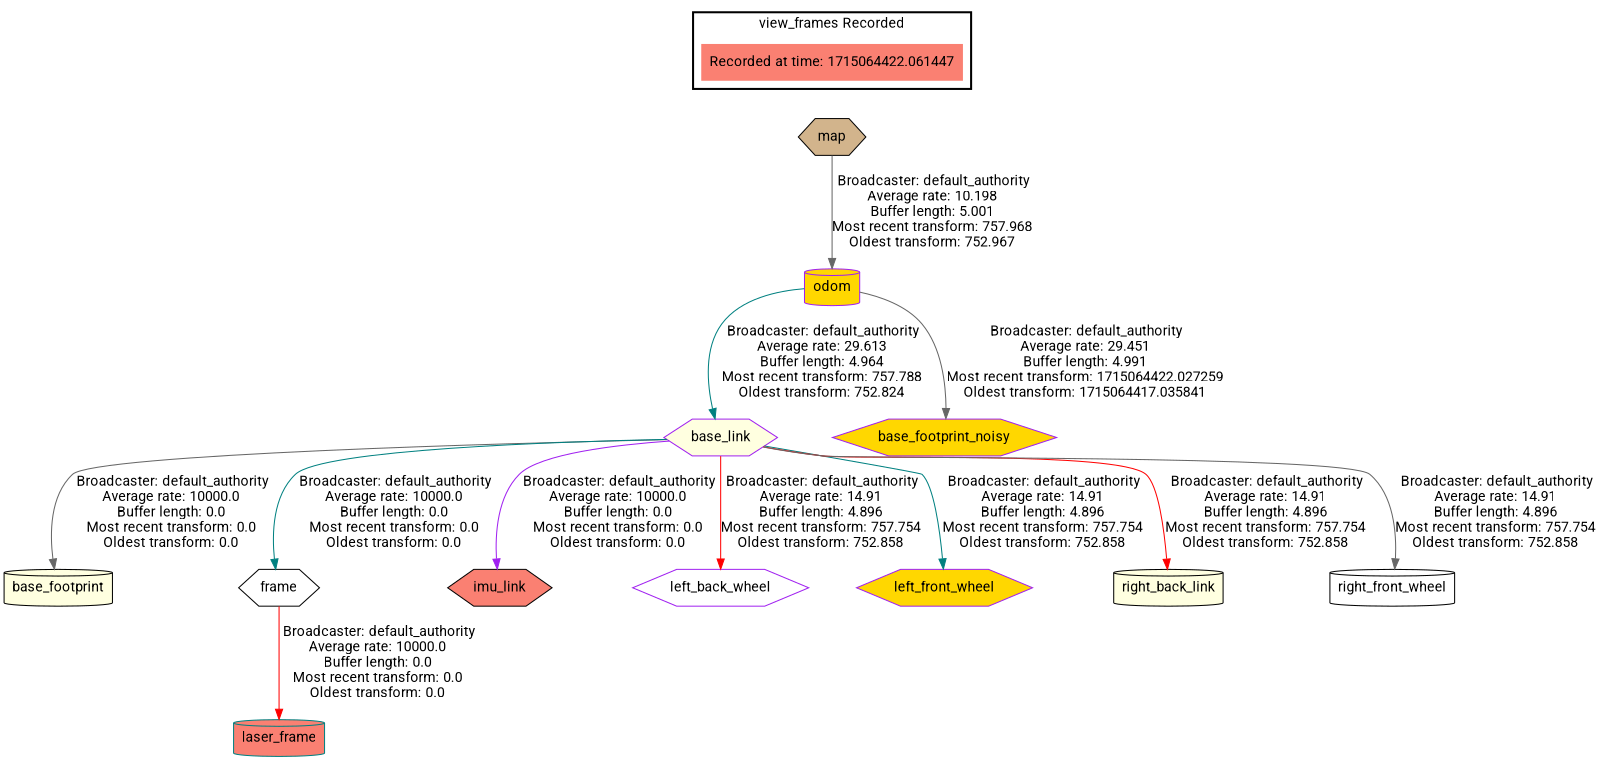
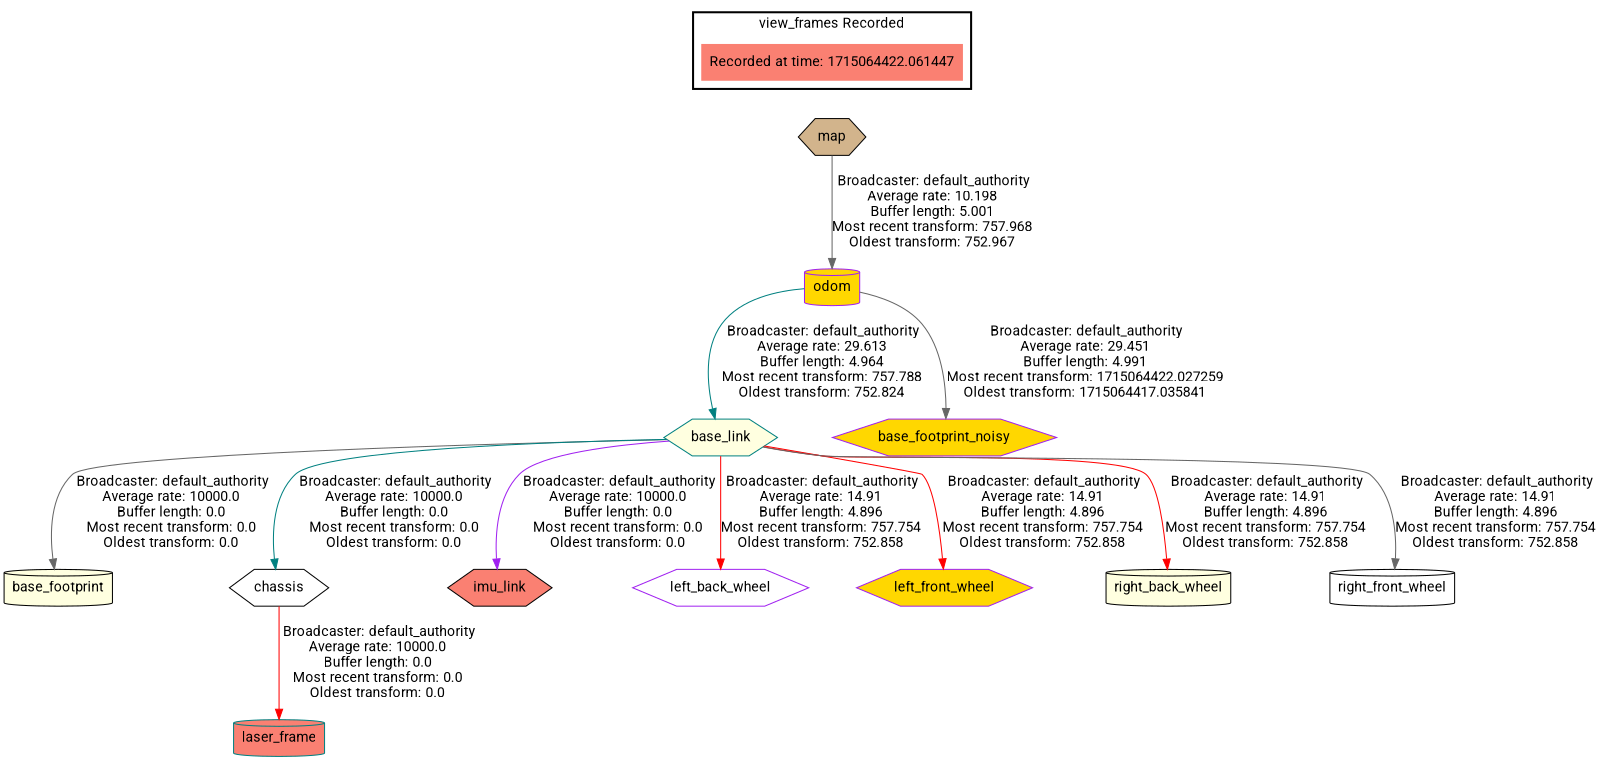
(721, 438) -> (721, 438)
(887, 467) -> (887, 467)
(279, 588) -> (279, 588)
(1168, 588) -> (1168, 588)
